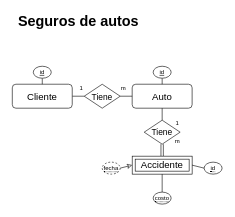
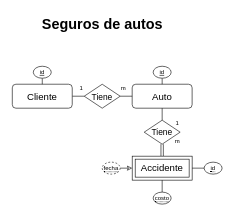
(78, 21) -> (102, 24)
(162, 165) -> (162, 168)
